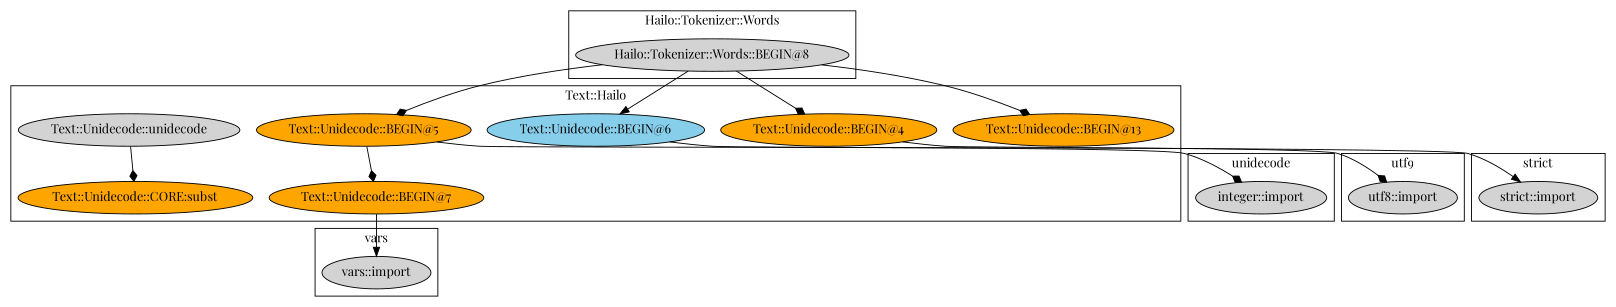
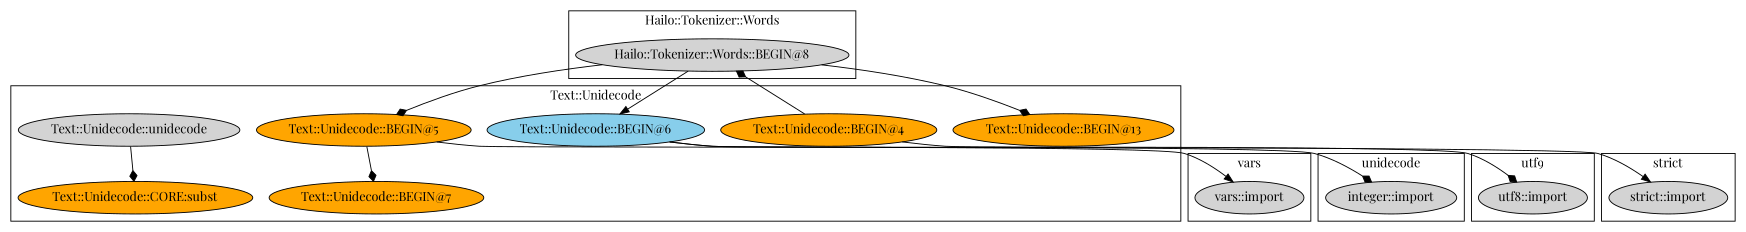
(769, 91) -> (775, 95)
(596, 96) -> (596, 96)
(376, 234) -> (951, 148)
